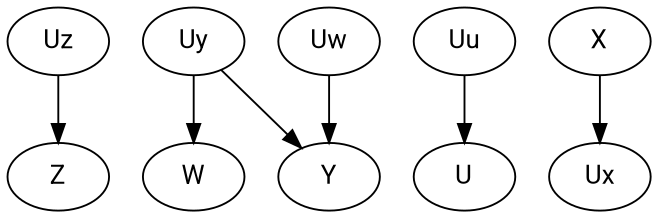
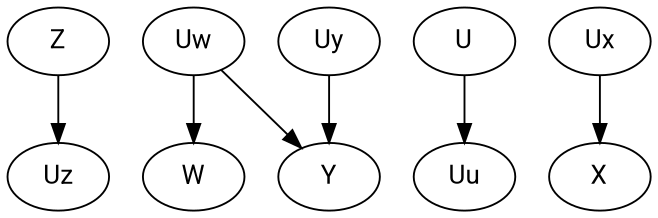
(58, 100) -> (58, 100)
(194, 100) -> (194, 100)
(464, 100) -> (464, 100)
(600, 100) -> (600, 100)
